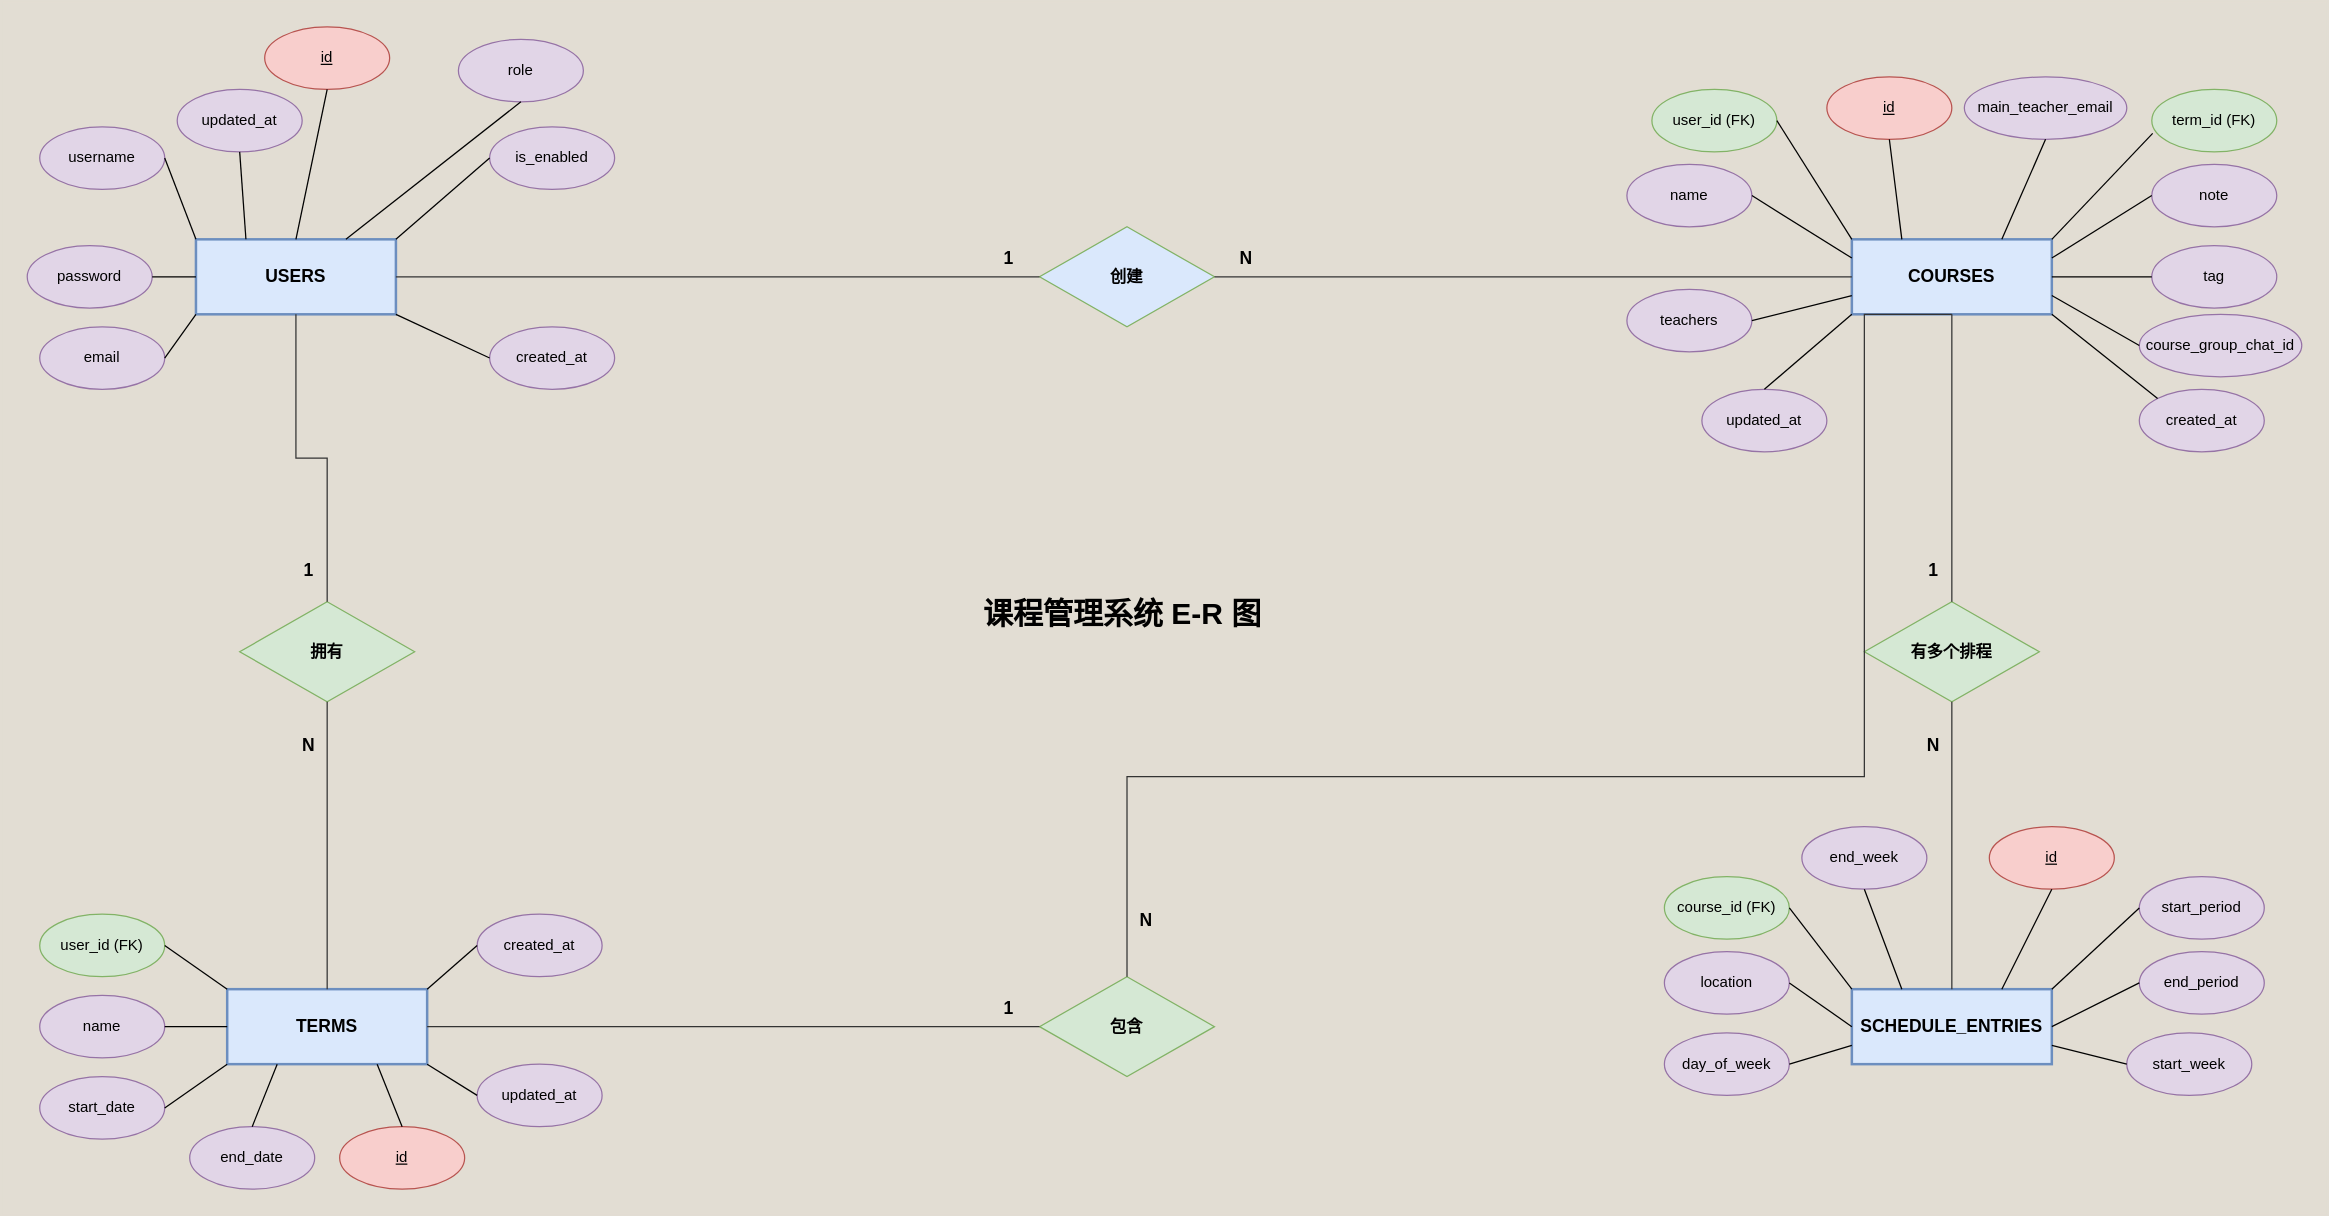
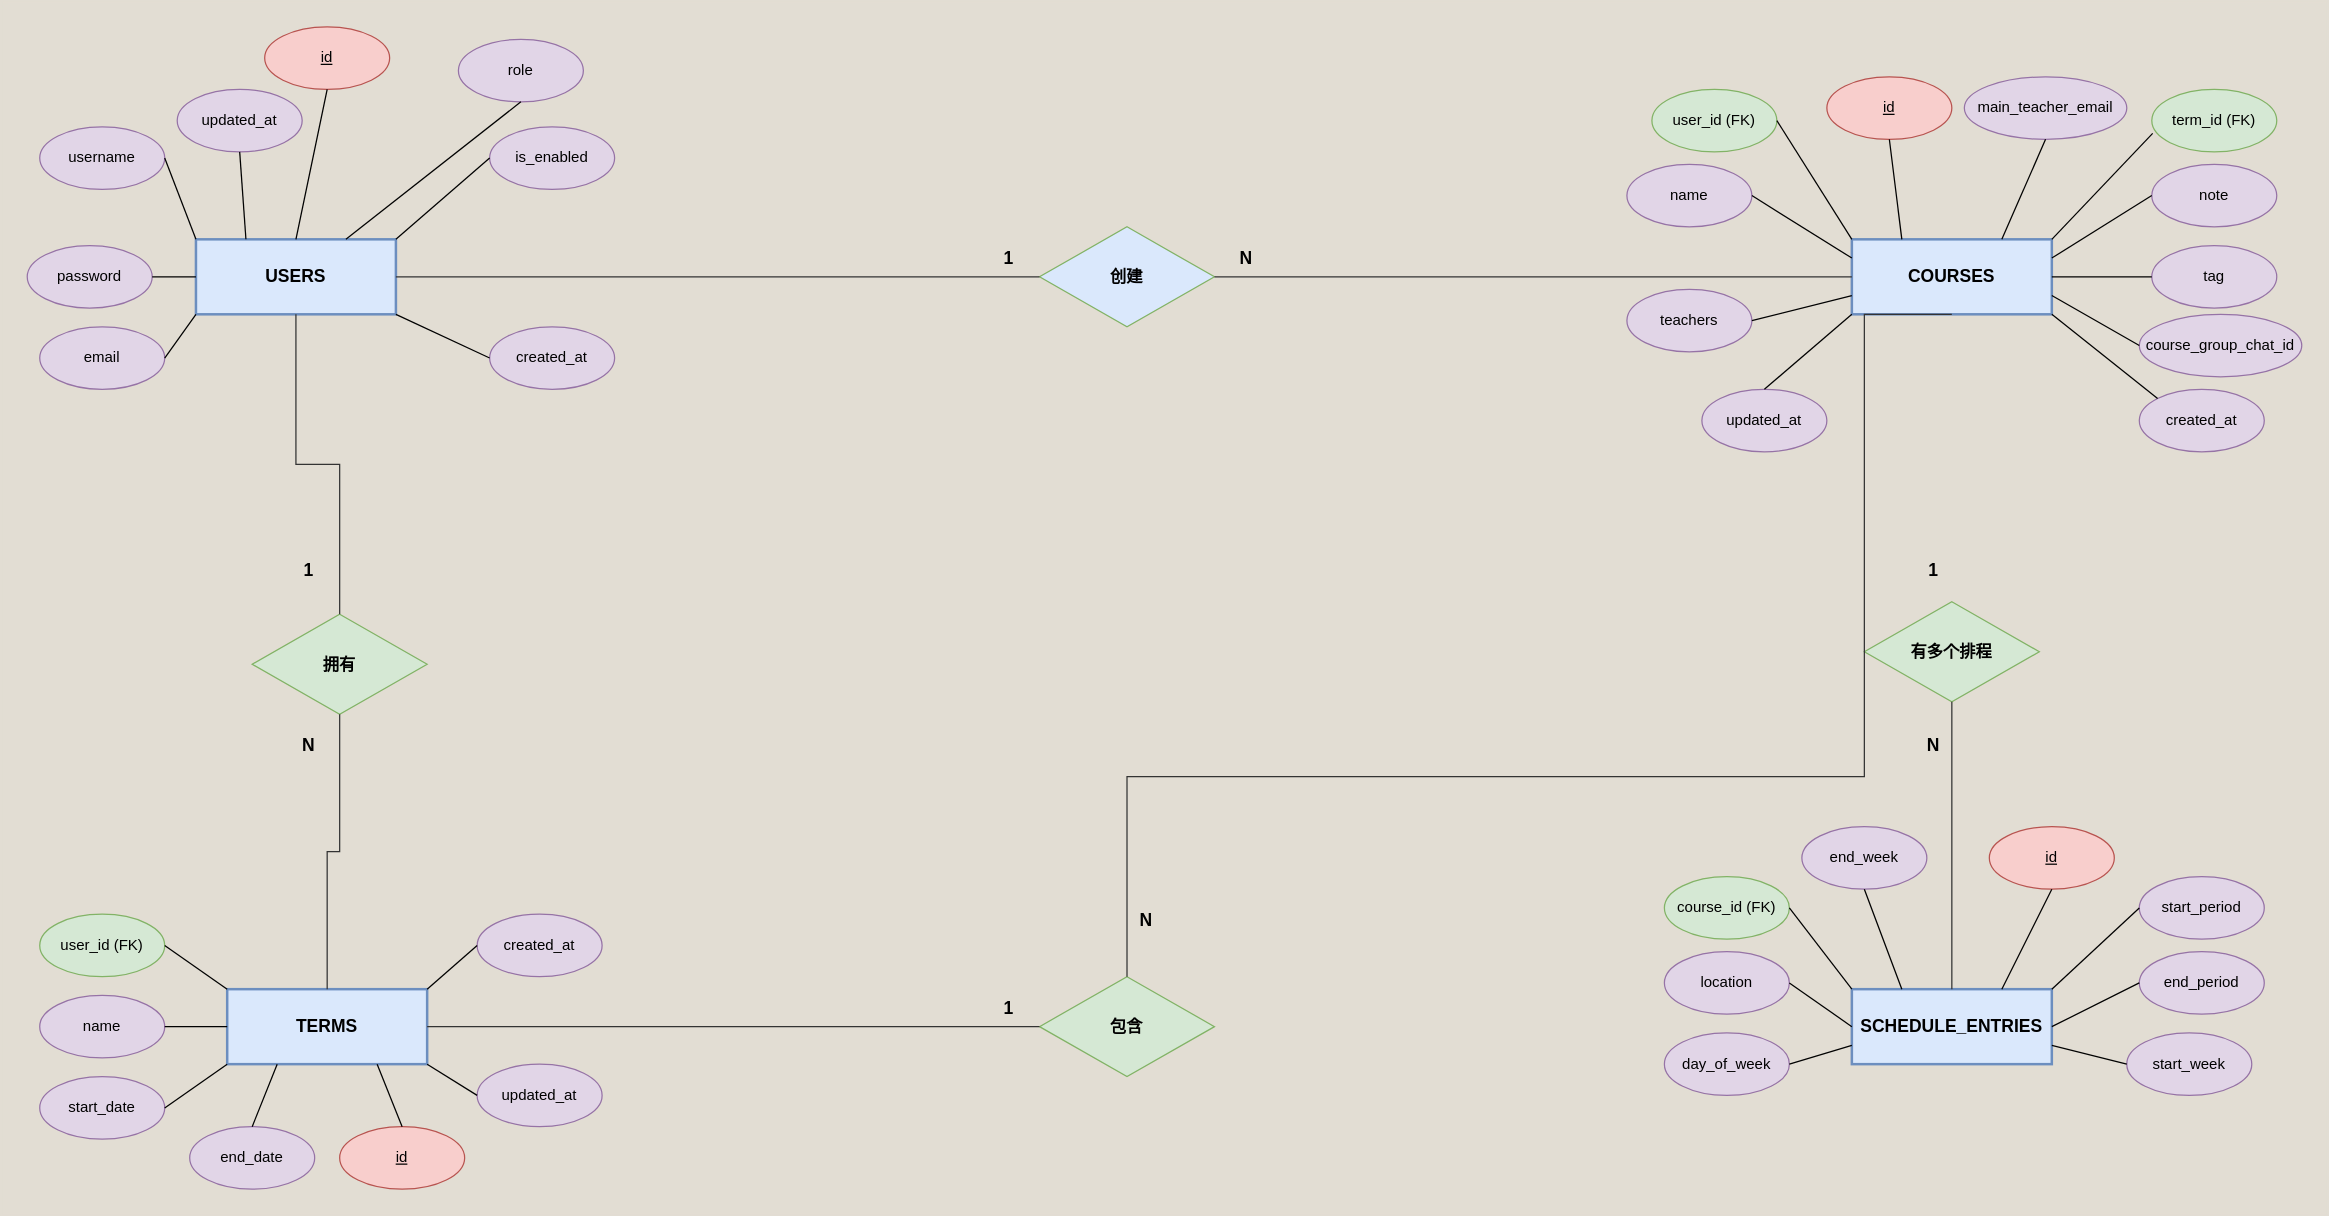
(1952, 458) -> none
(1127, 614) -> none
(327, 652) -> (339, 664)
